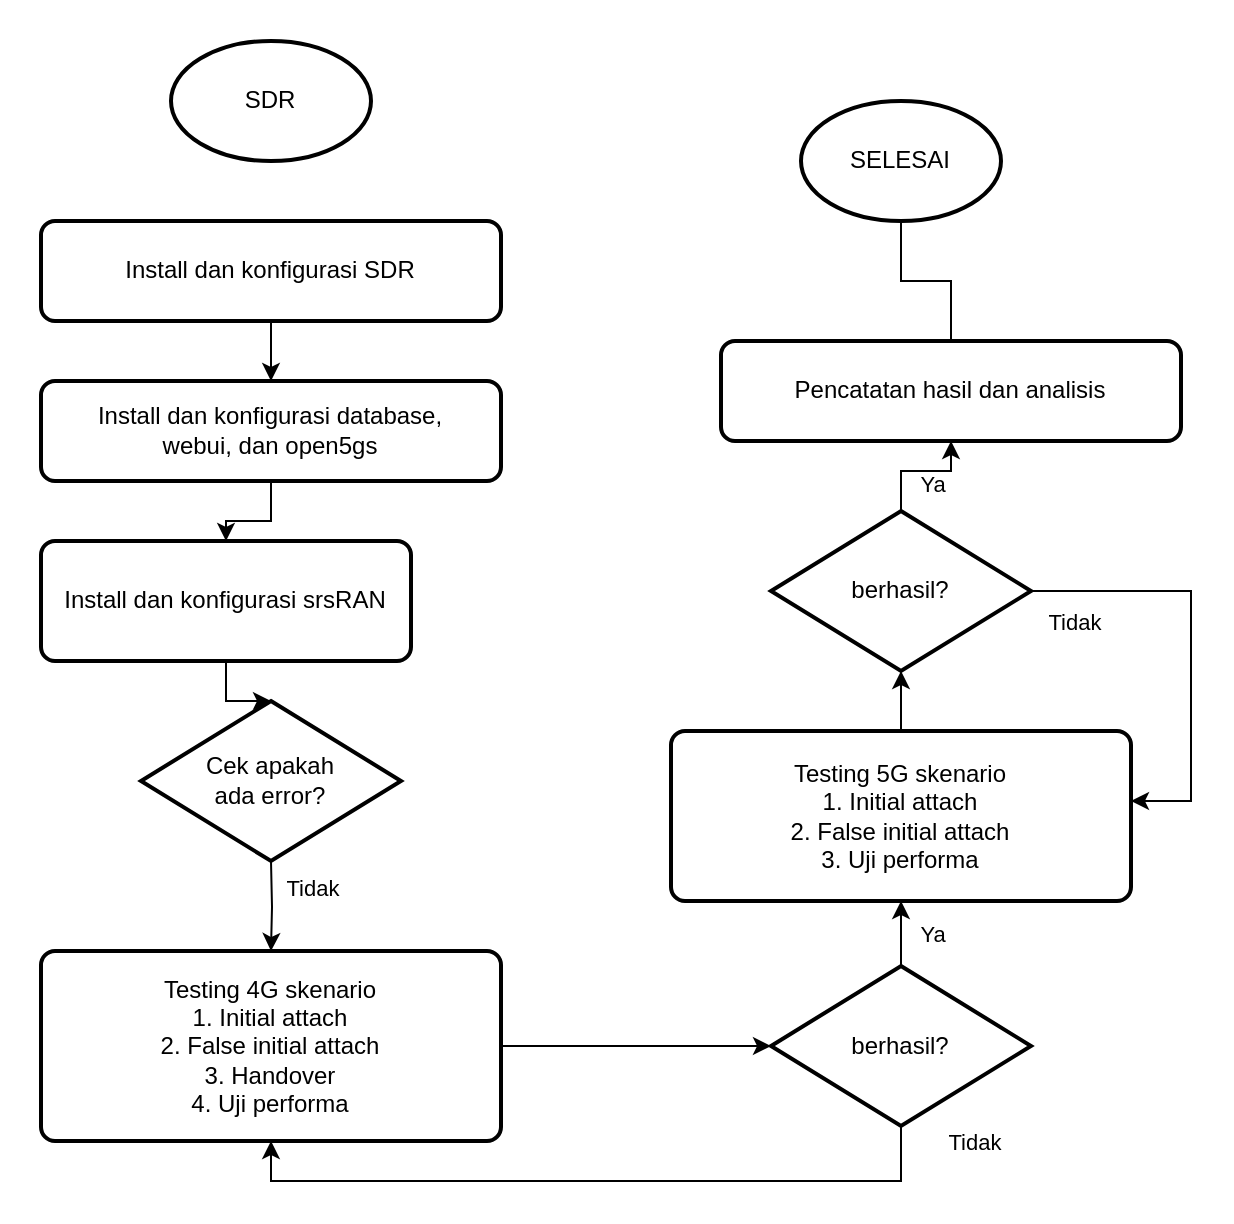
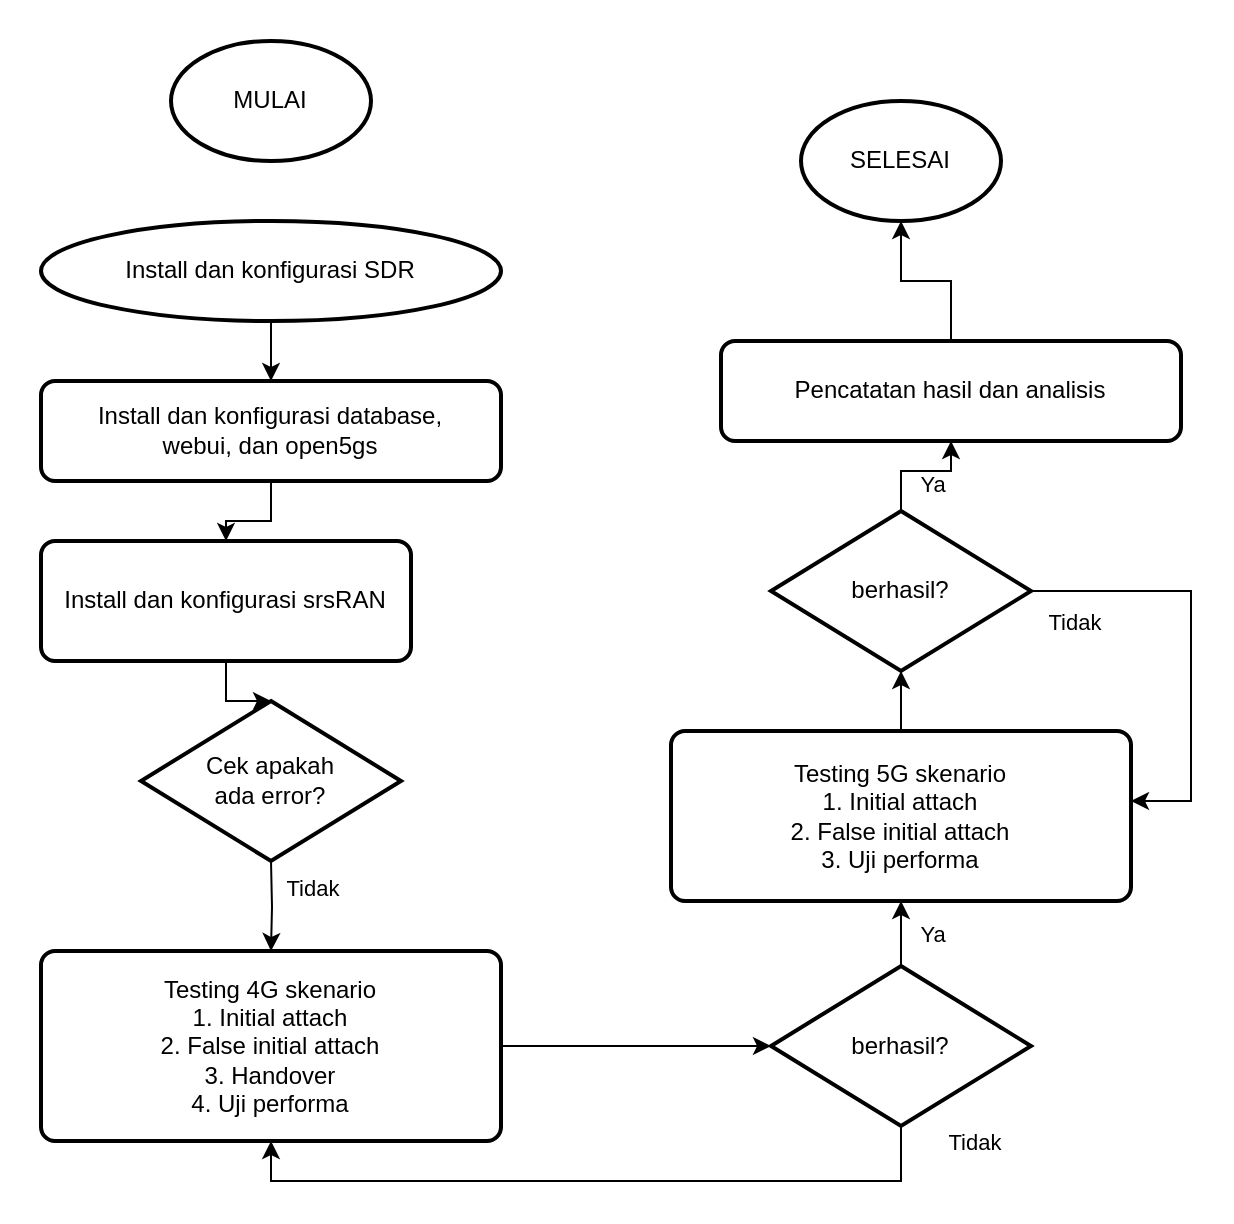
(271, 101) -> (271, 101)
(901, 230) -> (901, 236)
(271, 271) -> (271, 271)
